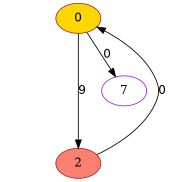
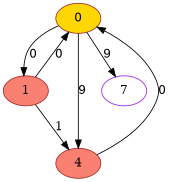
(108, 55) -> (108, 55)
none -> (26, 91)
(78, 163) -> (78, 163)
